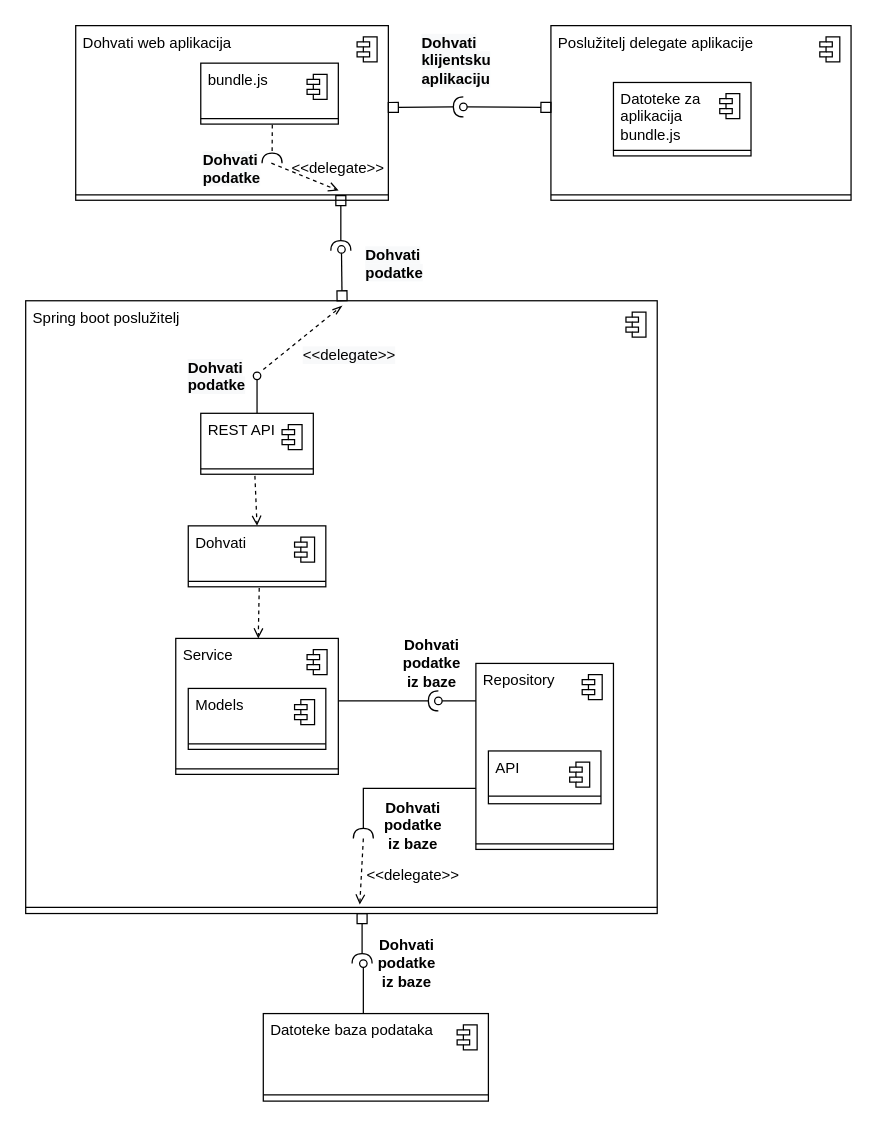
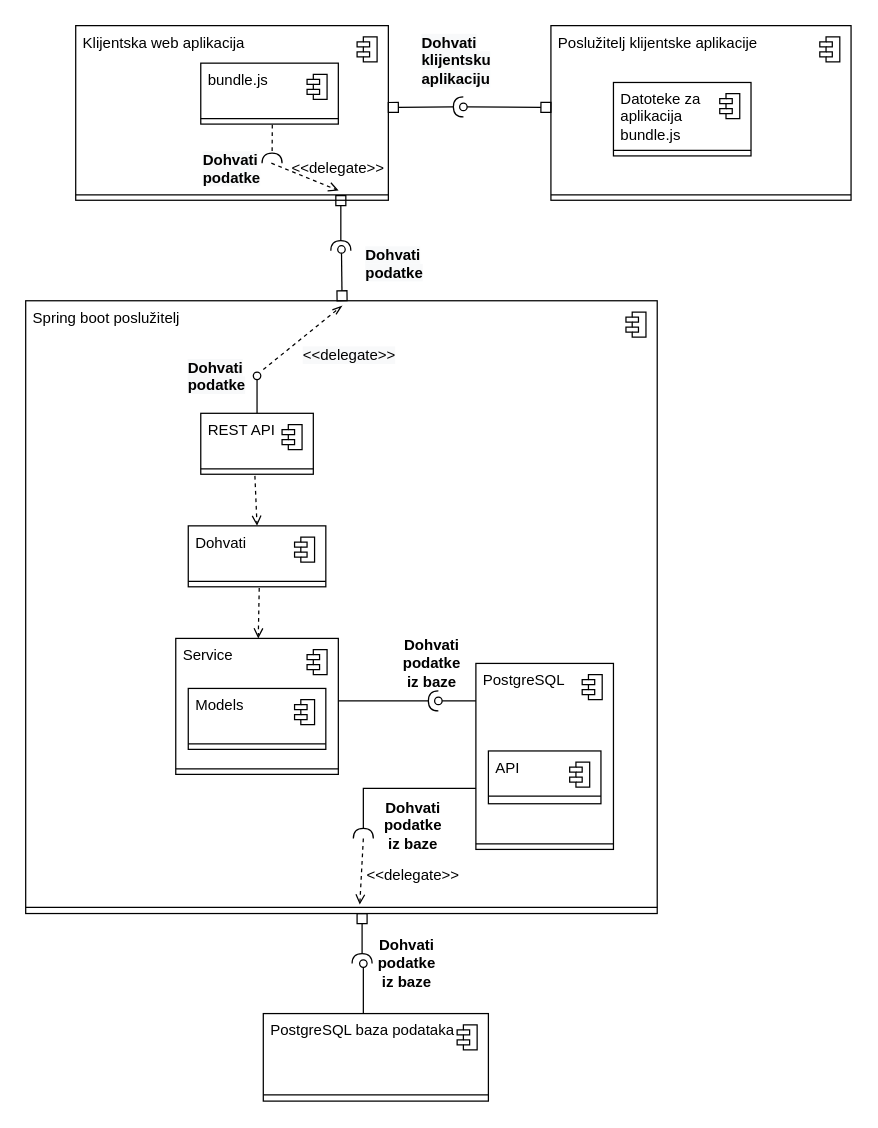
(164, 43) -> (174, 43)
(671, 43) -> (677, 43)
(523, 681) -> (525, 681)
(359, 1031) -> (368, 1031)
